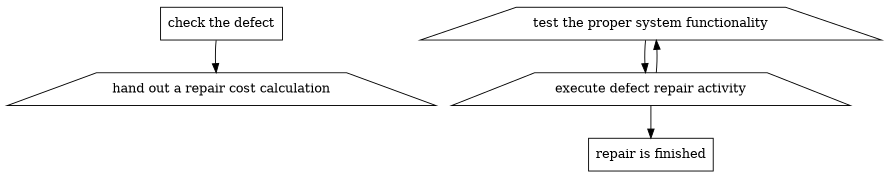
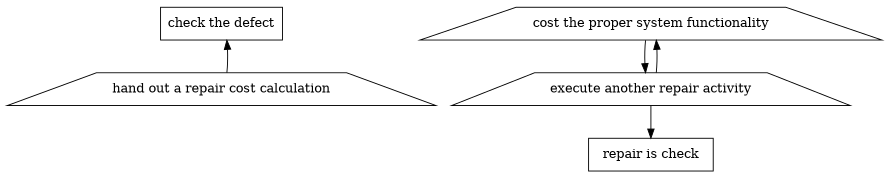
(651, 24) -> (651, 24)
(215, 52) -> (228, 61)
(651, 89) -> (651, 89)
(651, 155) -> (651, 155)
